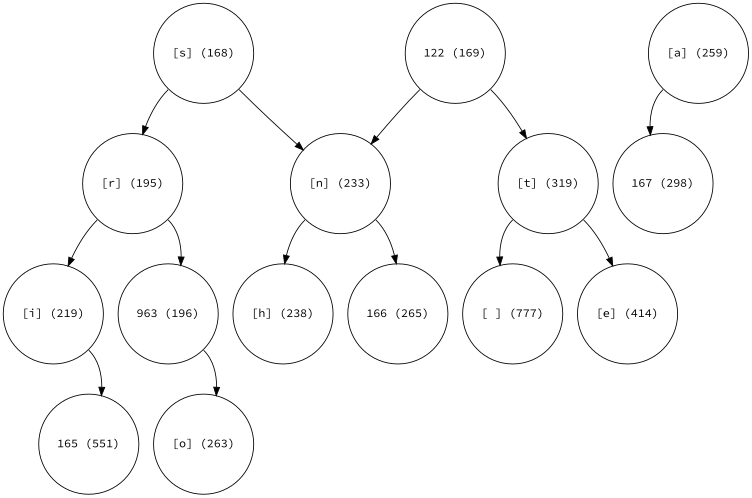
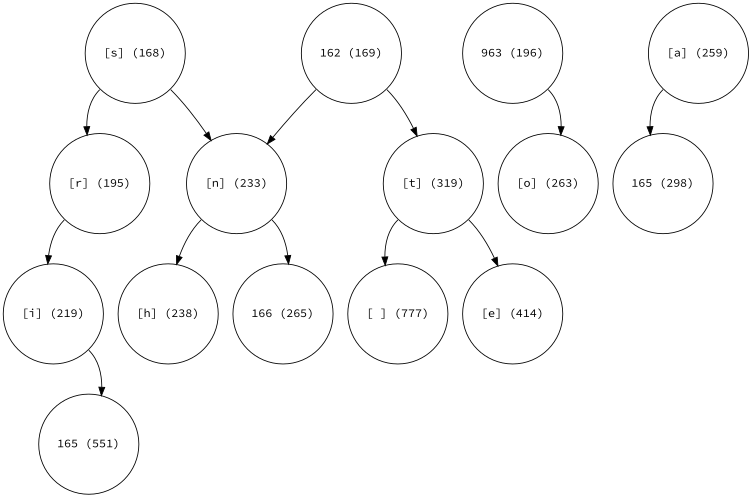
(455, 53) -> (351, 53)
(663, 184) -> (663, 184)
(178, 237) -> none
